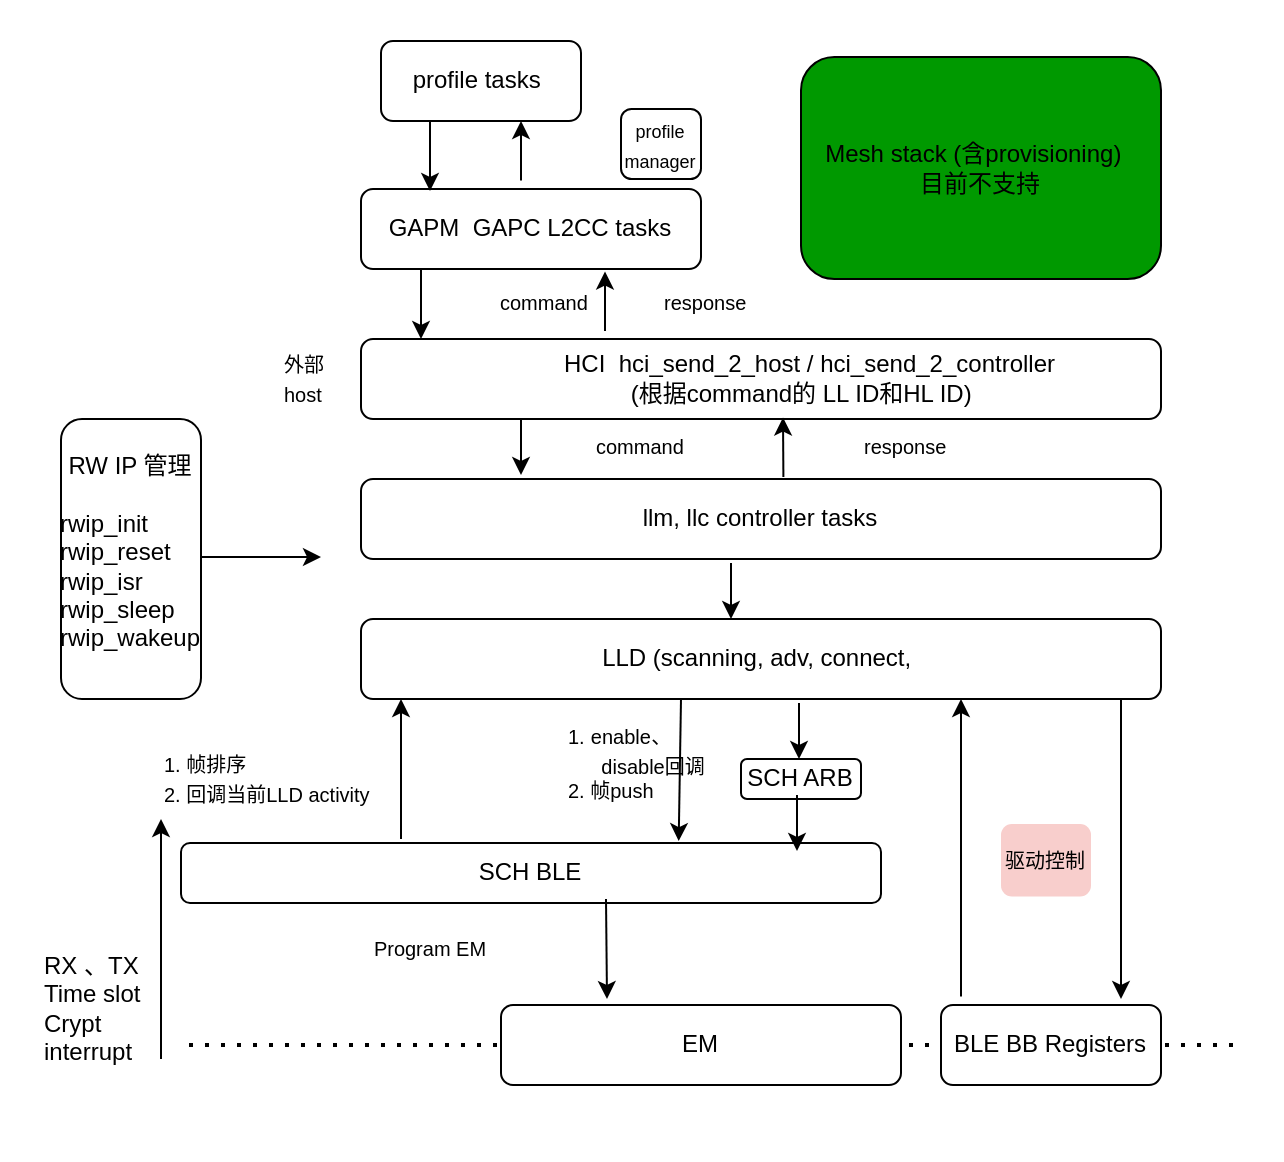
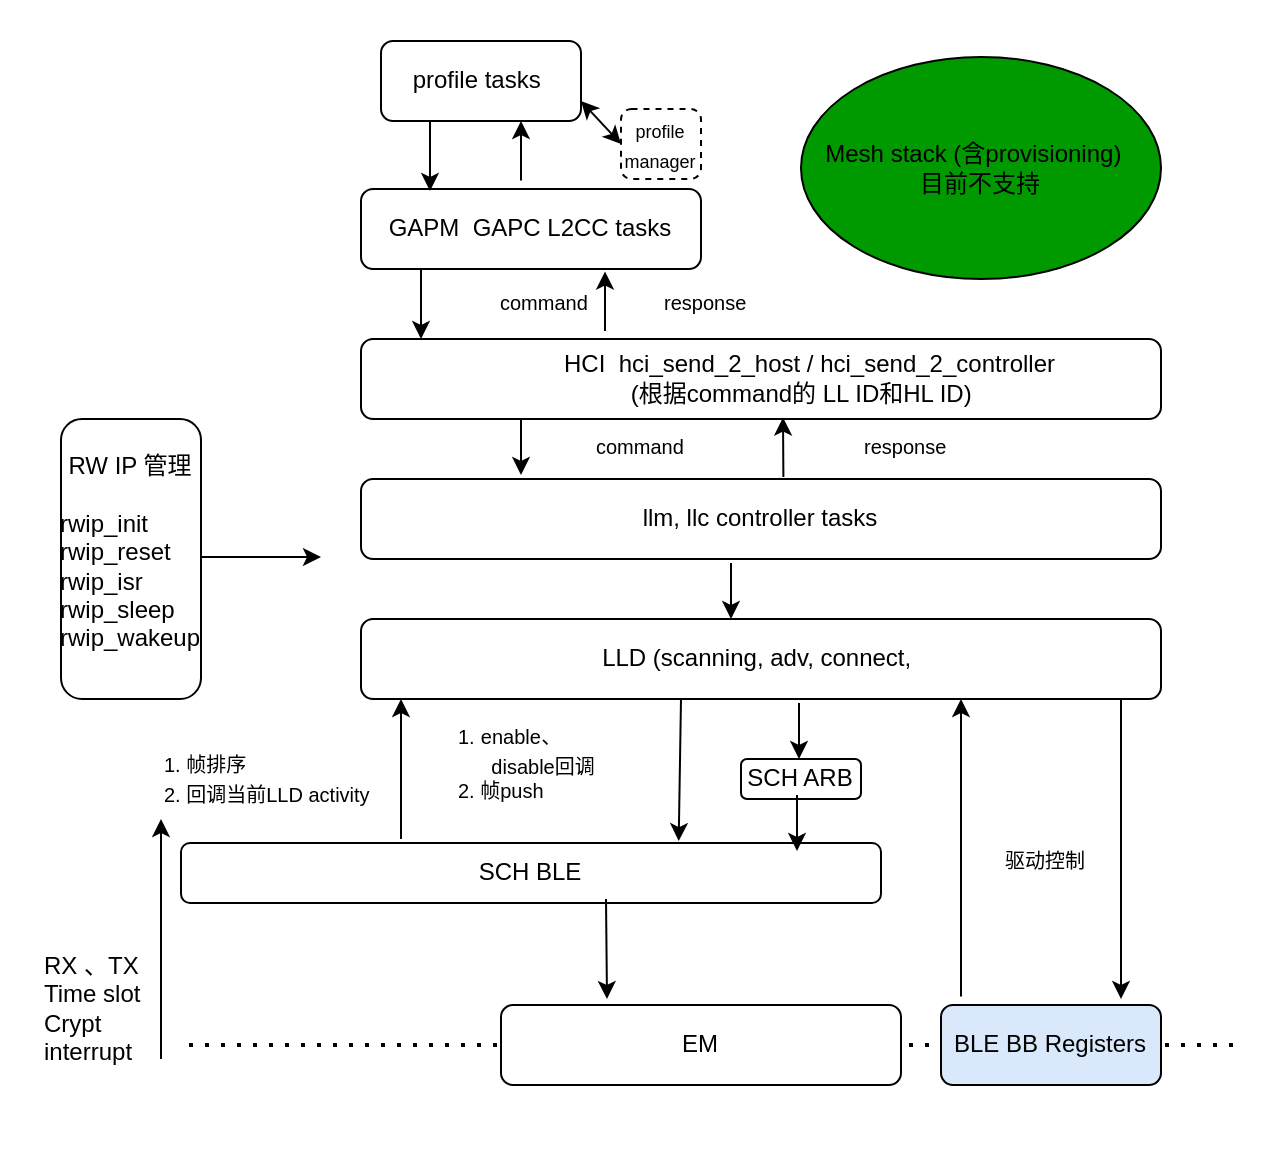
none -> (601, 123)
(661, 144) -> (661, 144)
(981, 168) -> (981, 168)
(311, 379) -> none
(641, 763) -> (531, 763)
(1046, 860) -> (1046, 860)
(431, 949) -> none
(1051, 1045) -> (1051, 1045)
